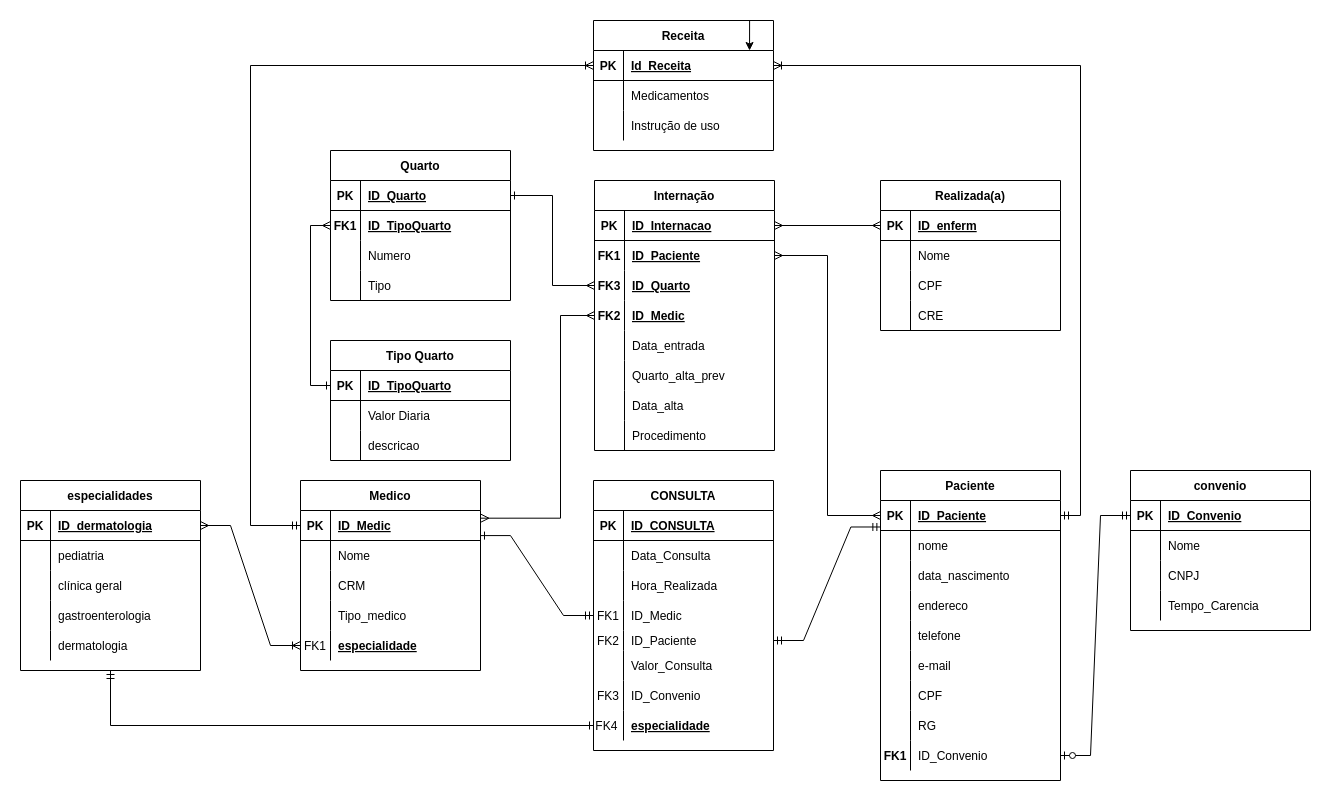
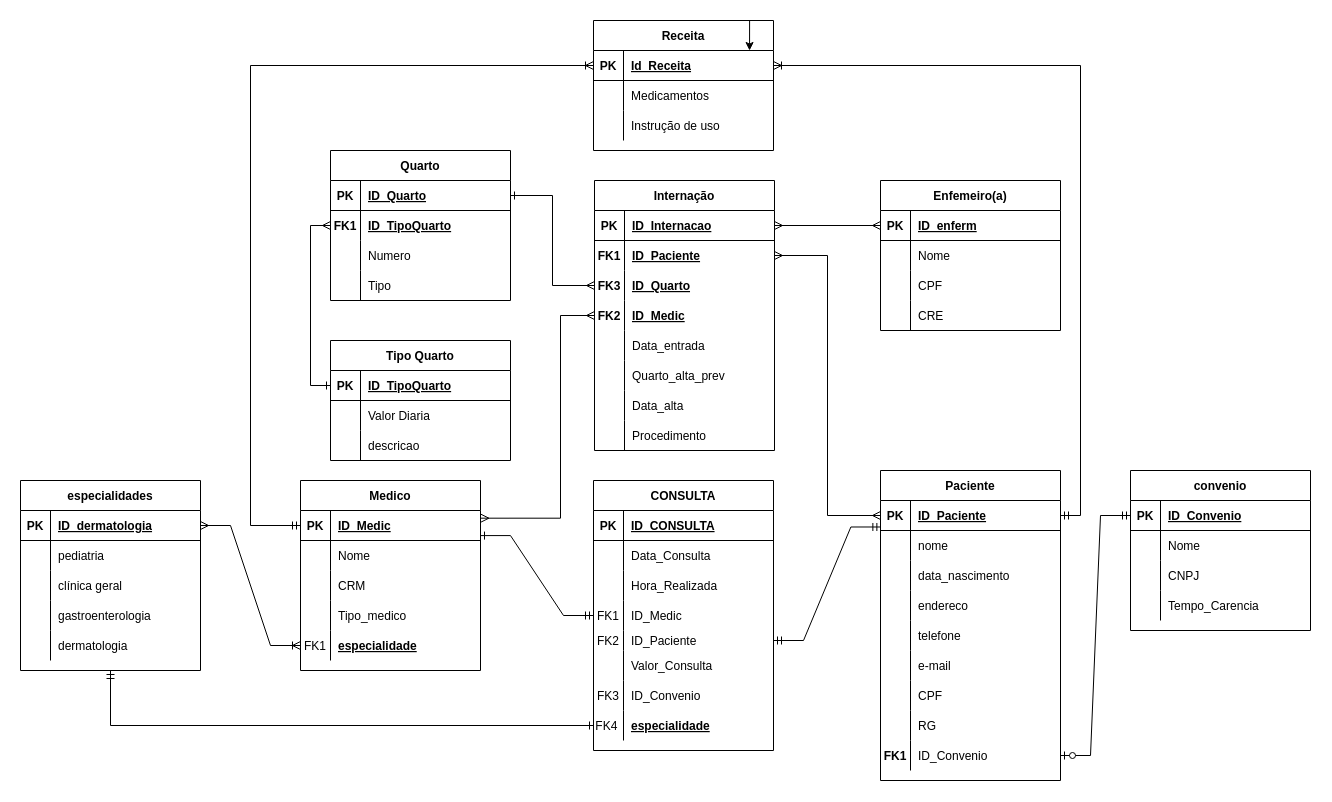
(970, 196) -> (970, 196)
